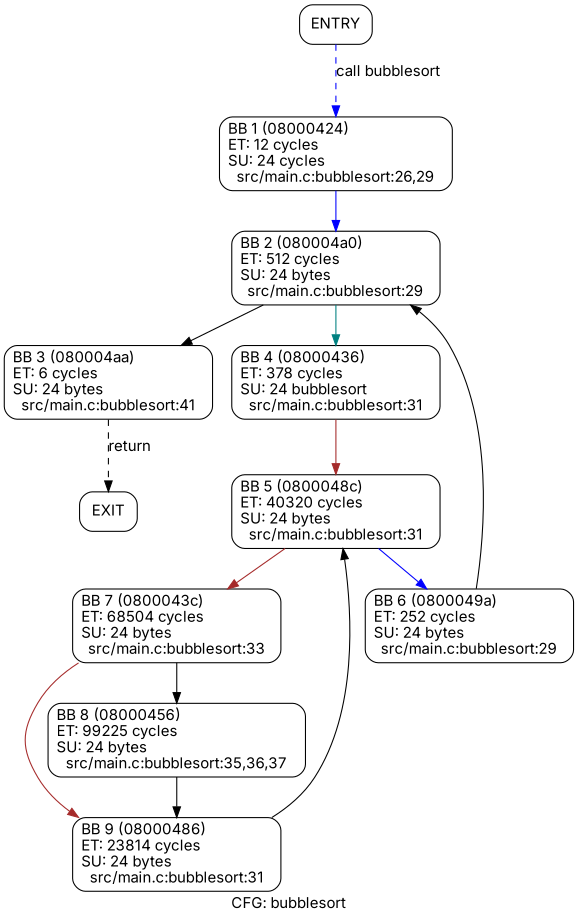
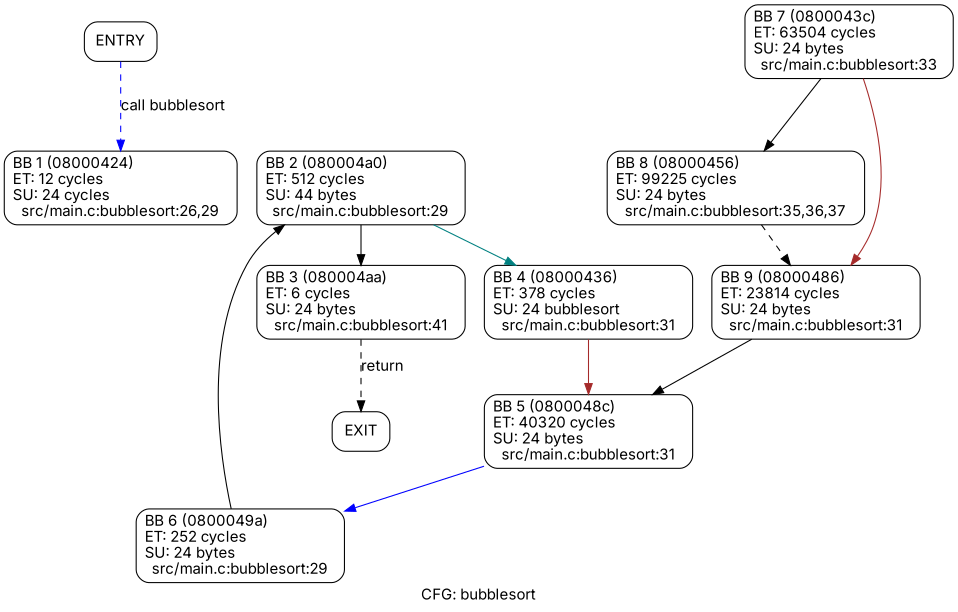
(336, 205) -> none
(288, 276) -> (313, 195)
(261, 566) -> none
(145, 617) -> (817, 33)
(177, 792) -> (773, 241)
